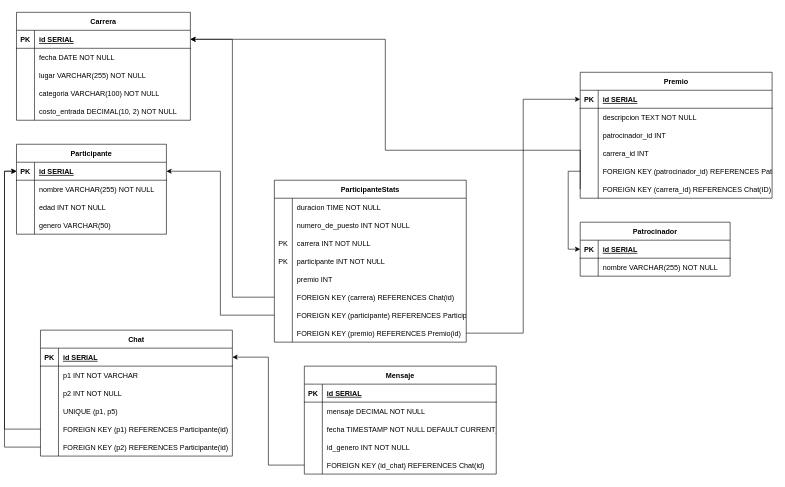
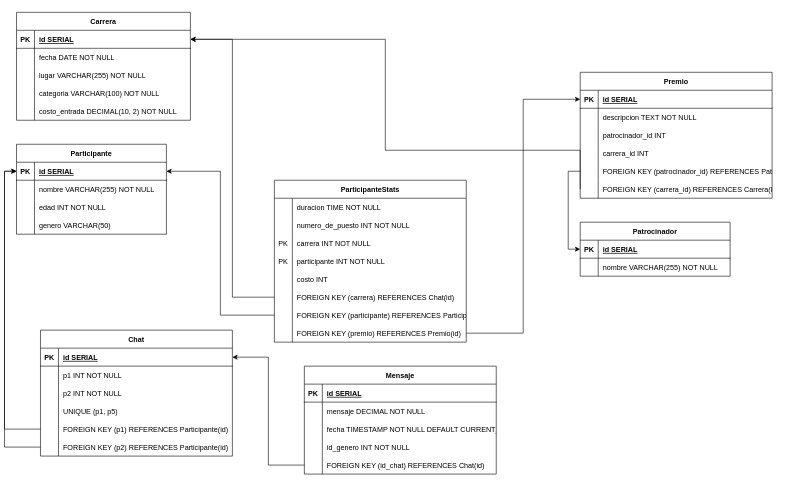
(687, 190) -> (693, 190)
(315, 280) -> (314, 280)
(96, 376) -> (90, 376)
